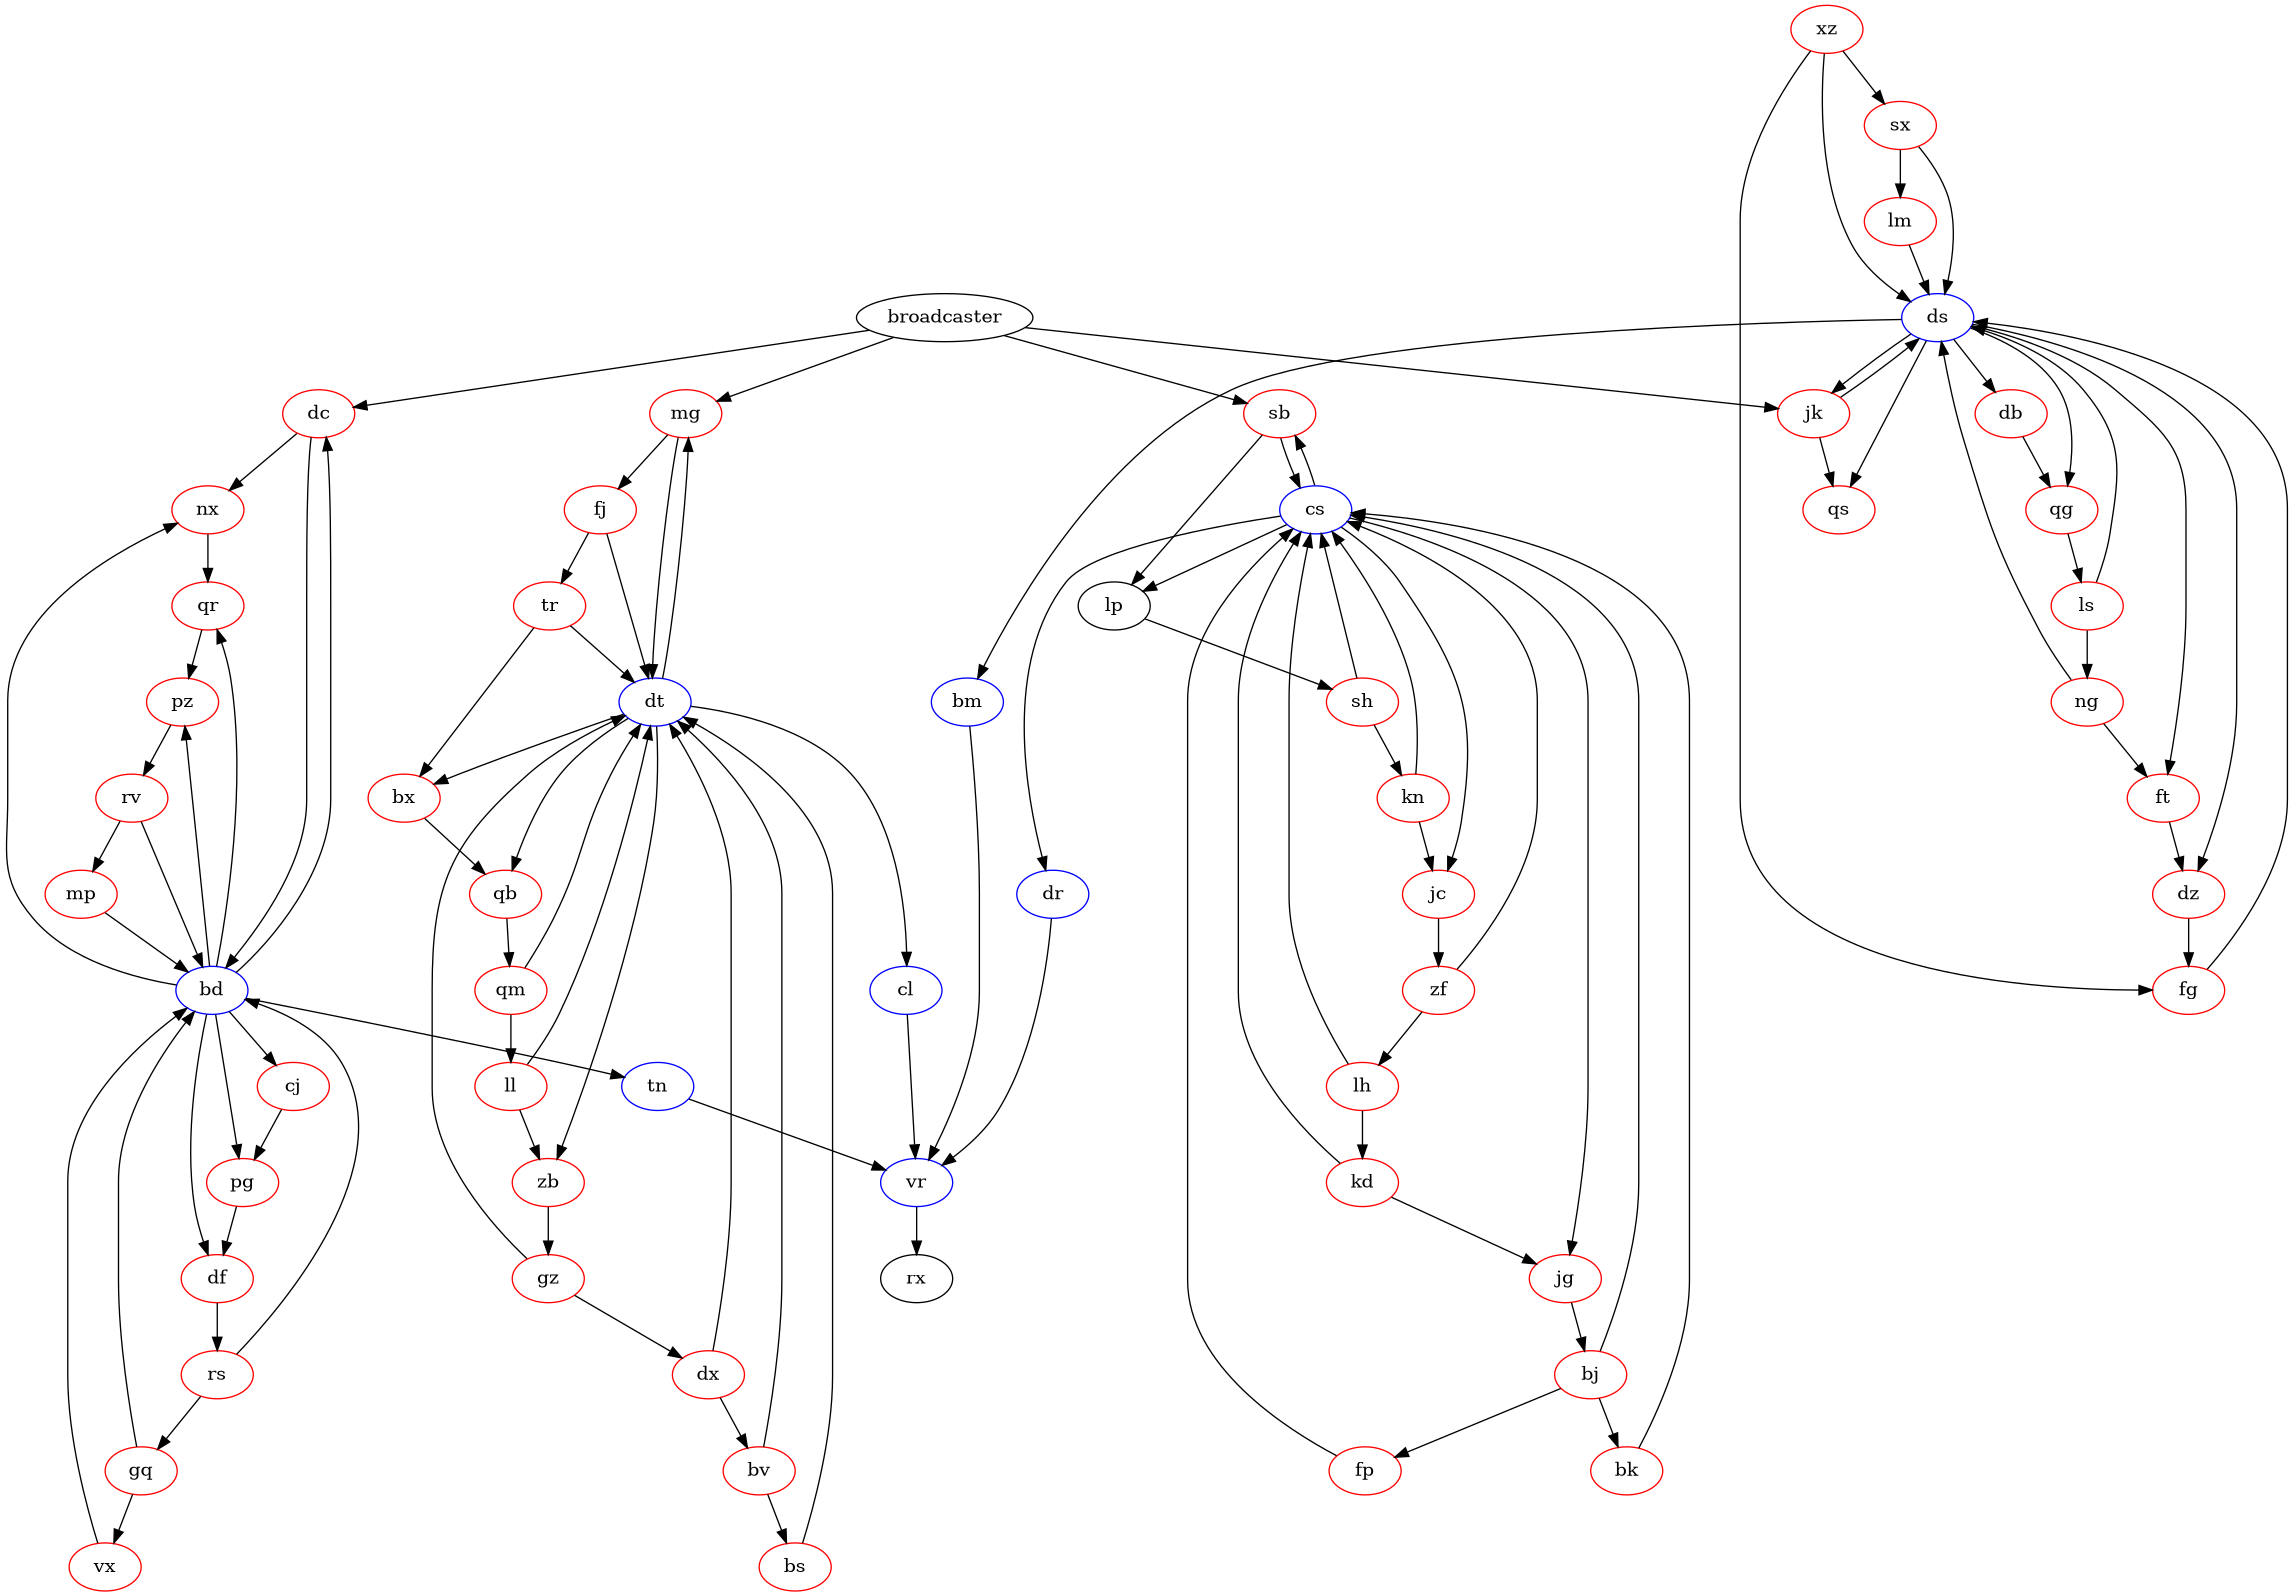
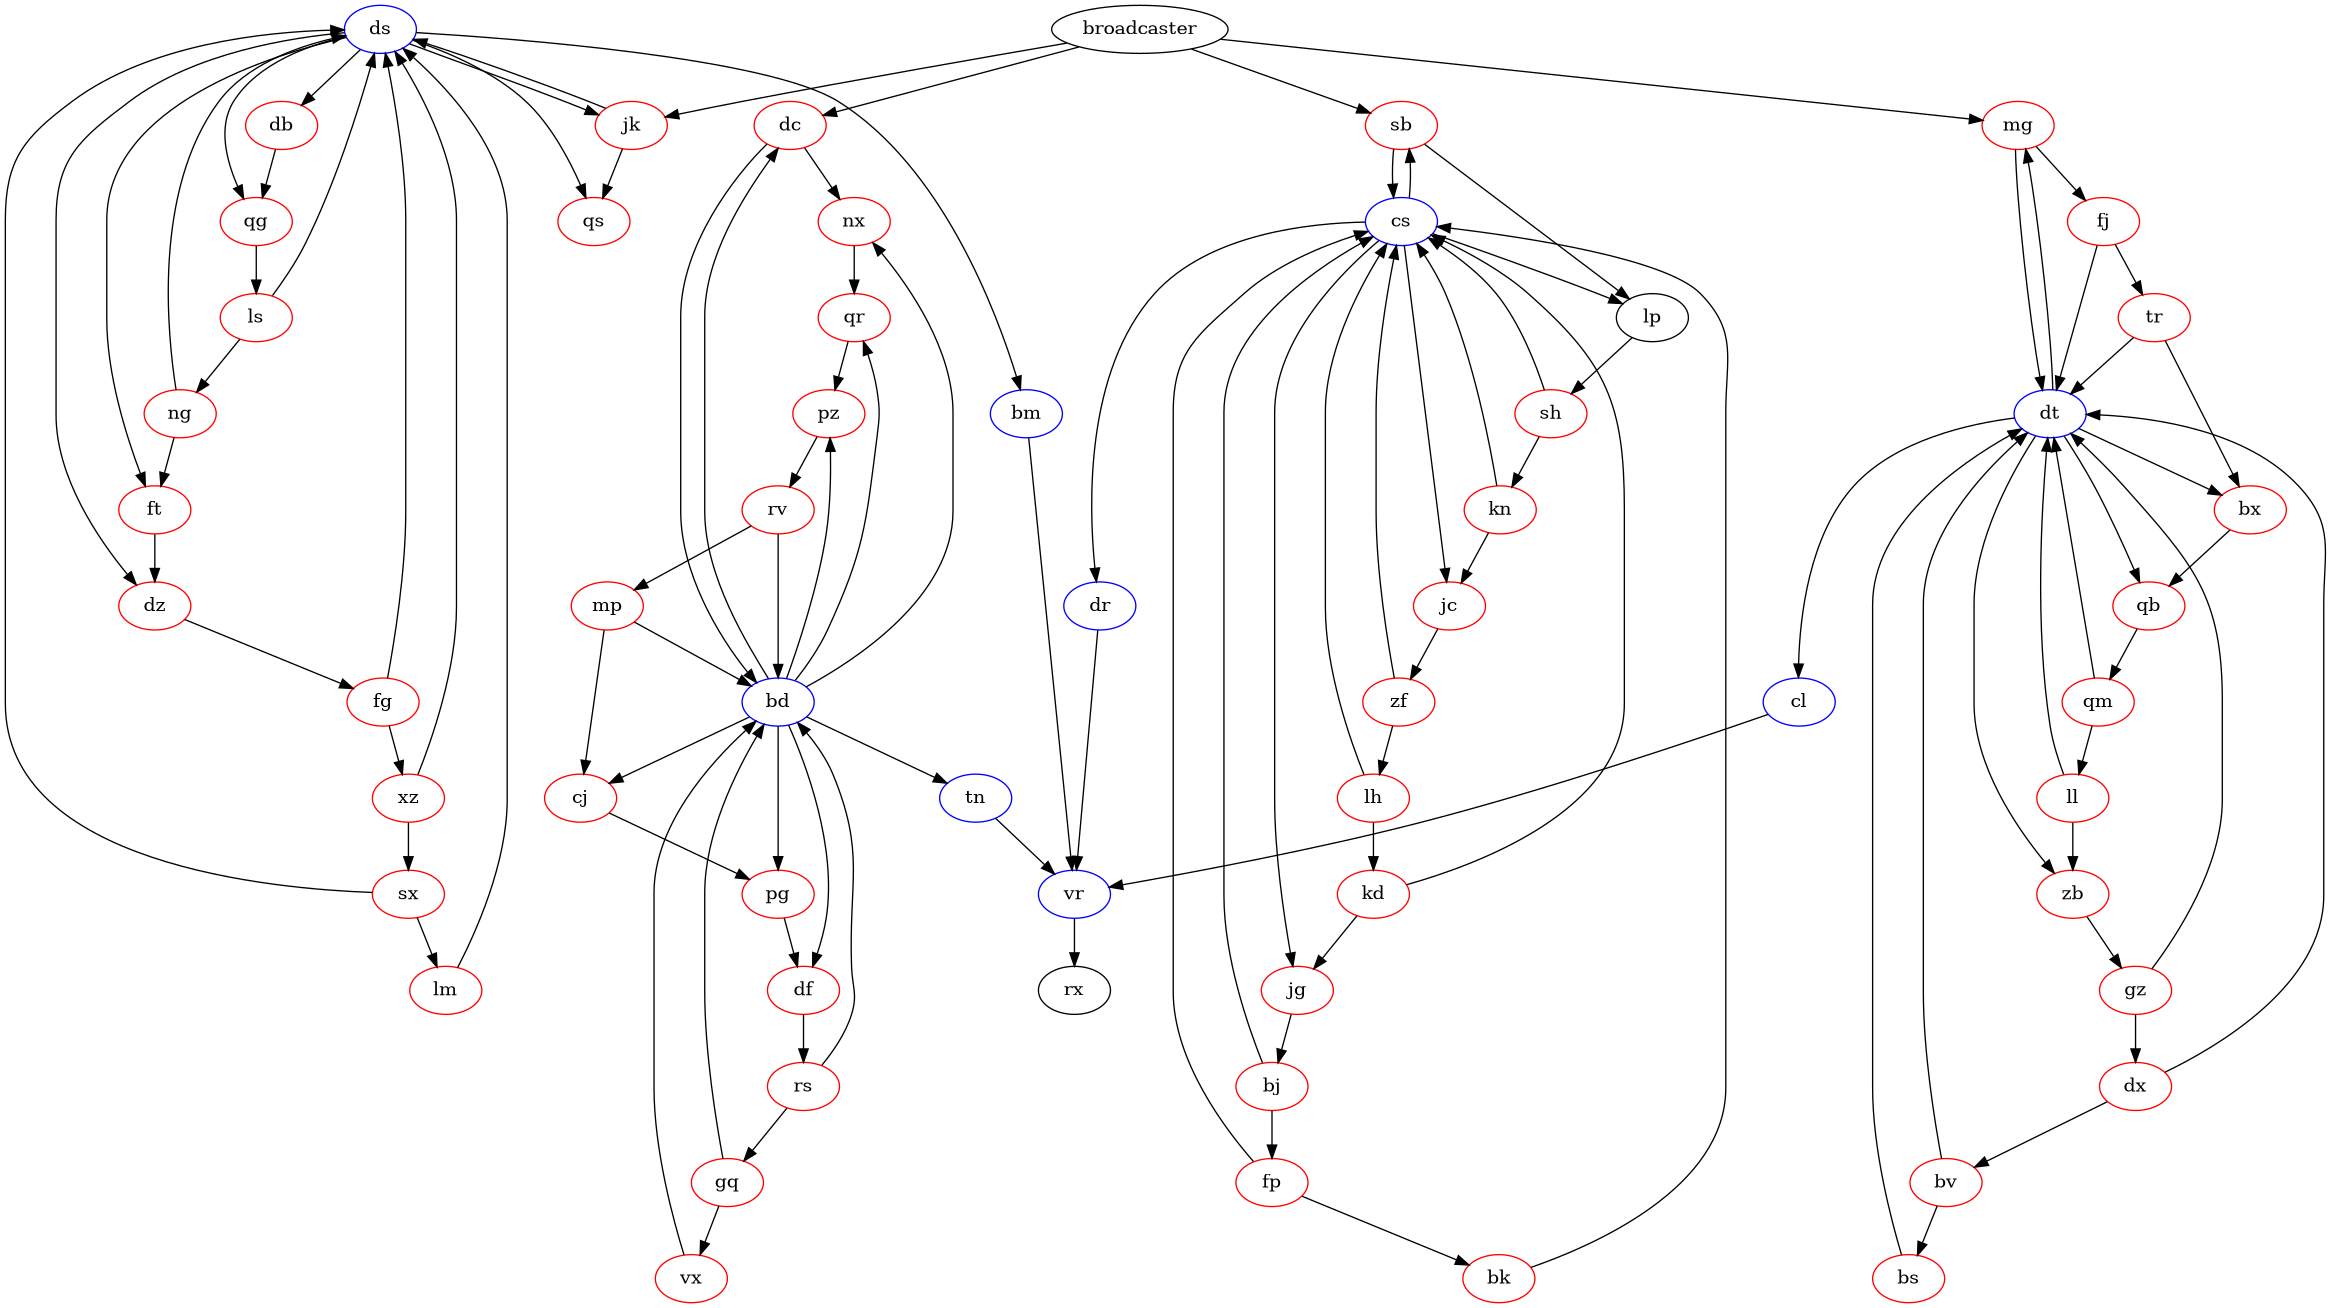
(1740, 659) -> (394, 744)
none -> (595, 695)
(1606, 1416) -> (1379, 1228)
